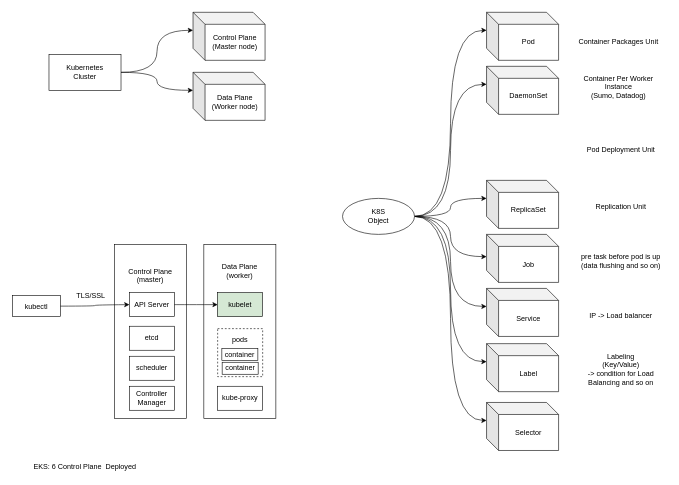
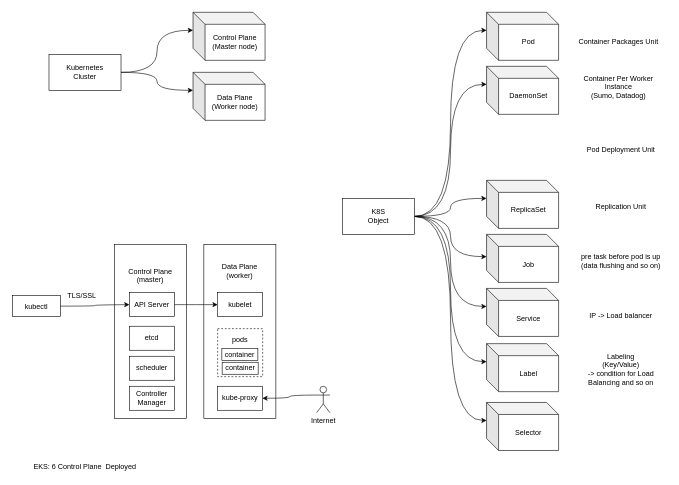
(378, 216) -> (378, 216)
(91, 296) -> (82, 296)
(240, 305) -> (240, 305)
none -> (292, 396)
none -> (323, 399)
